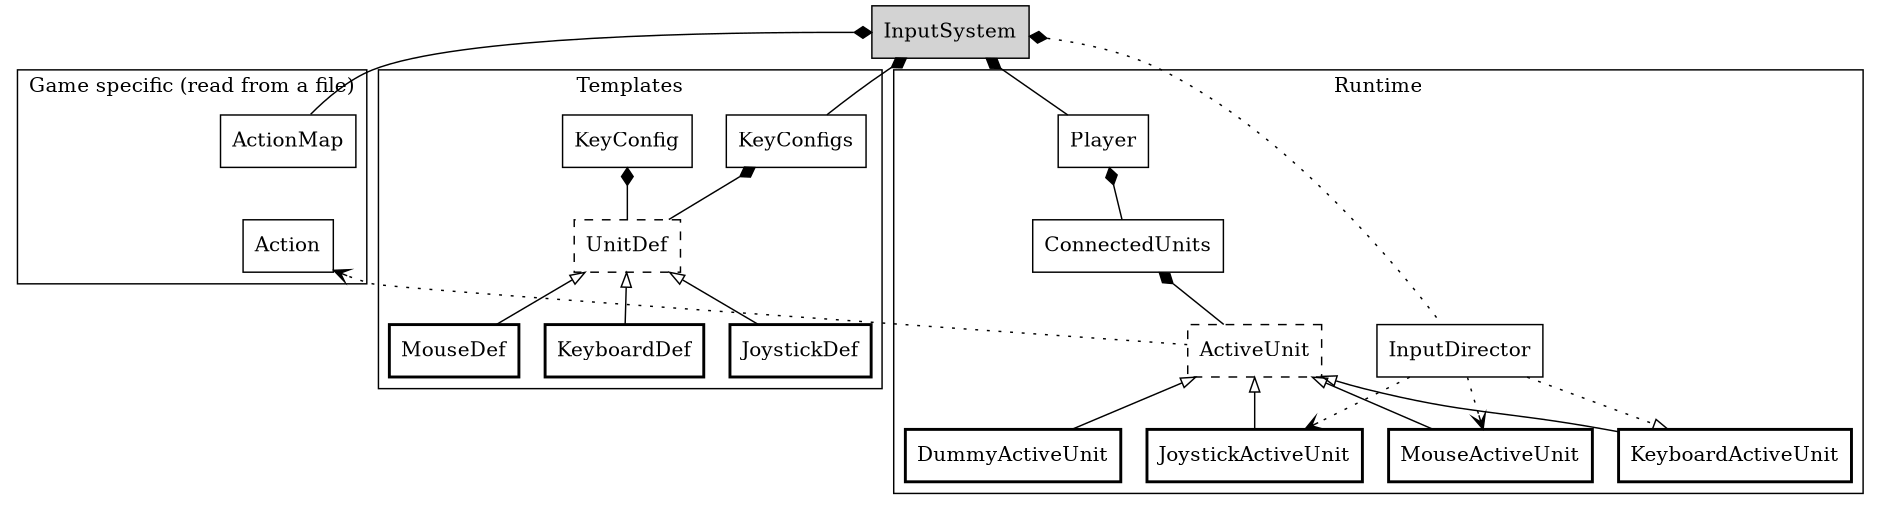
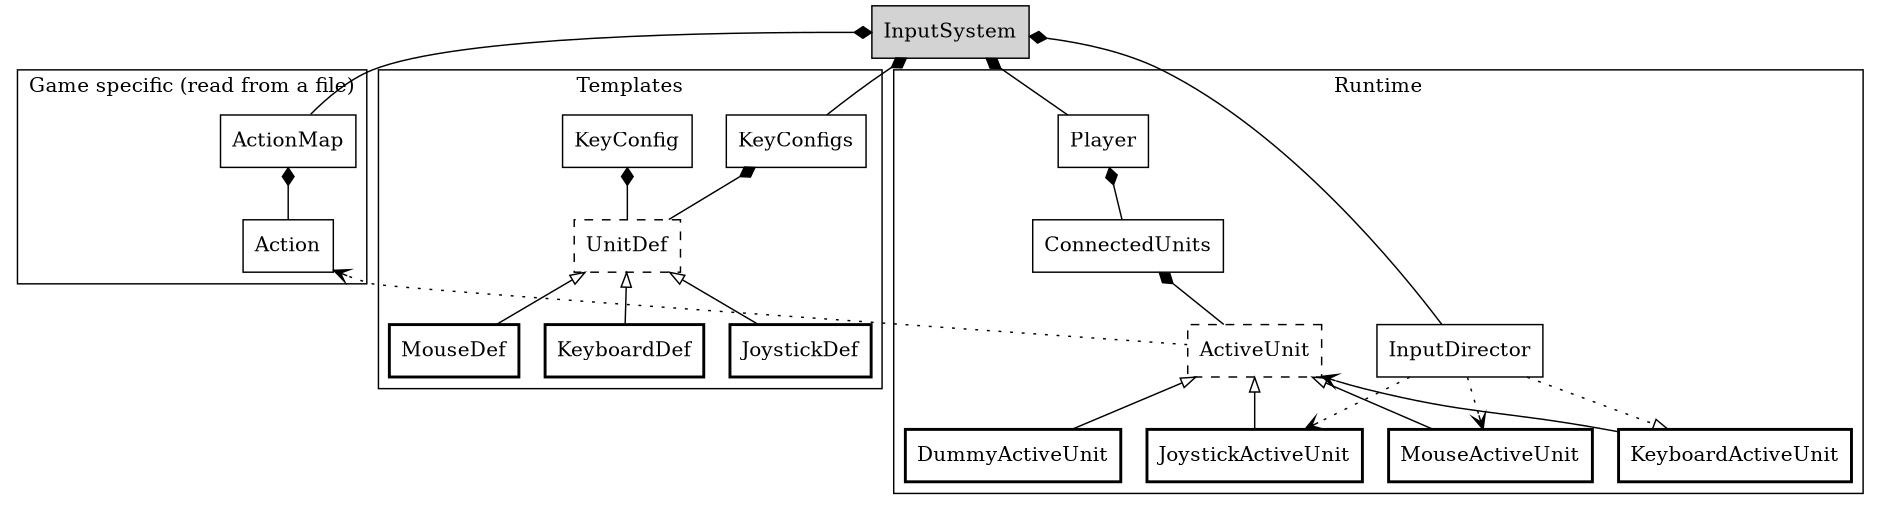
(1270, 143) -> (1270, 143)
none -> (288, 202)
(1491, 413) -> (1491, 413)
